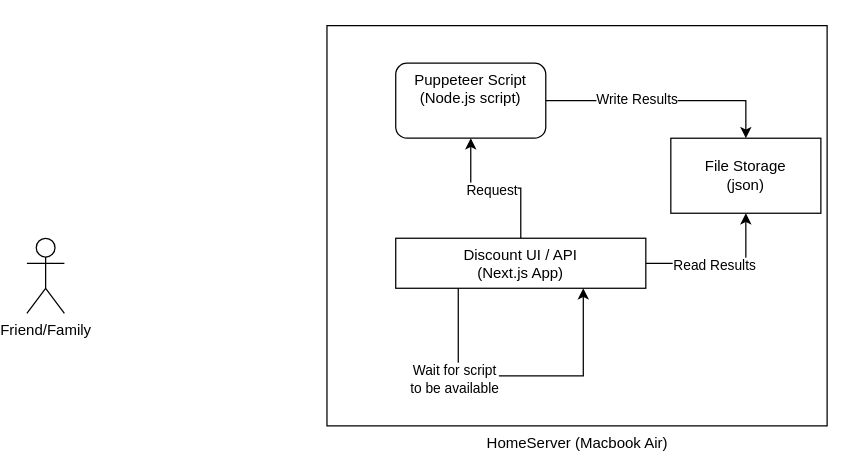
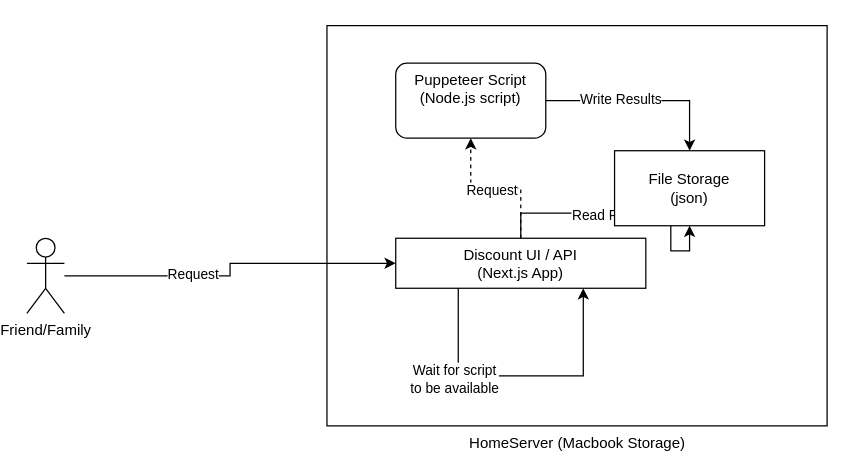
(471, 163) -> (471, 163)
(746, 176) -> (689, 188)
none -> (230, 274)
(578, 443) -> (578, 443)
